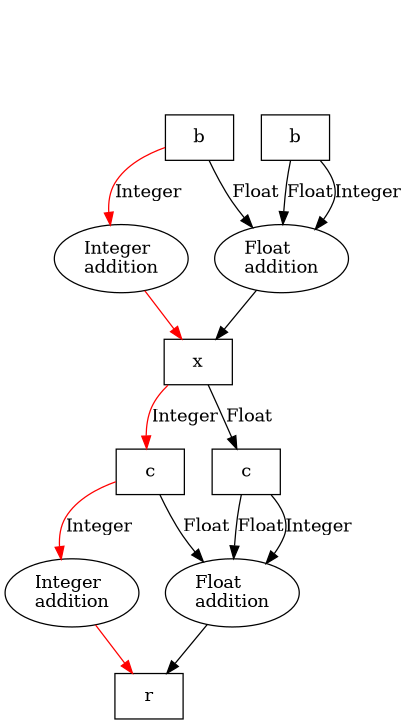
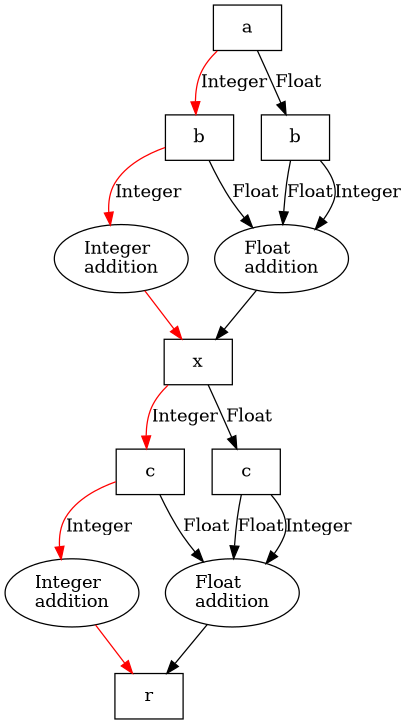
none -> (247, 28)
